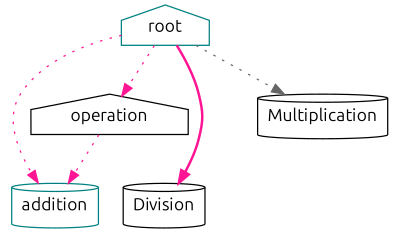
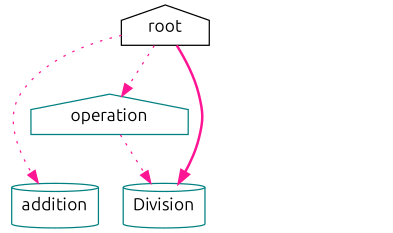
(165, 27) -> (165, 27)
(110, 116) -> (110, 116)
(323, 116) -> none
(87, 154) -> (132, 154)
(164, 206) -> (164, 206)
